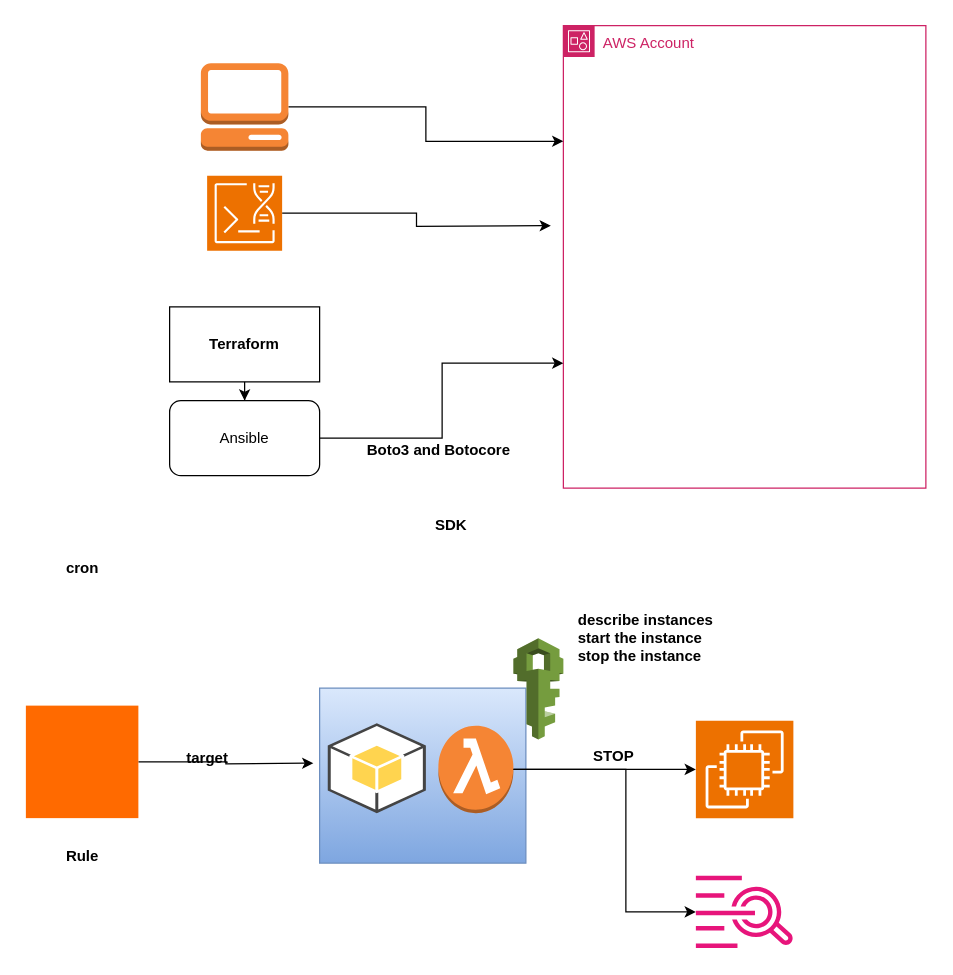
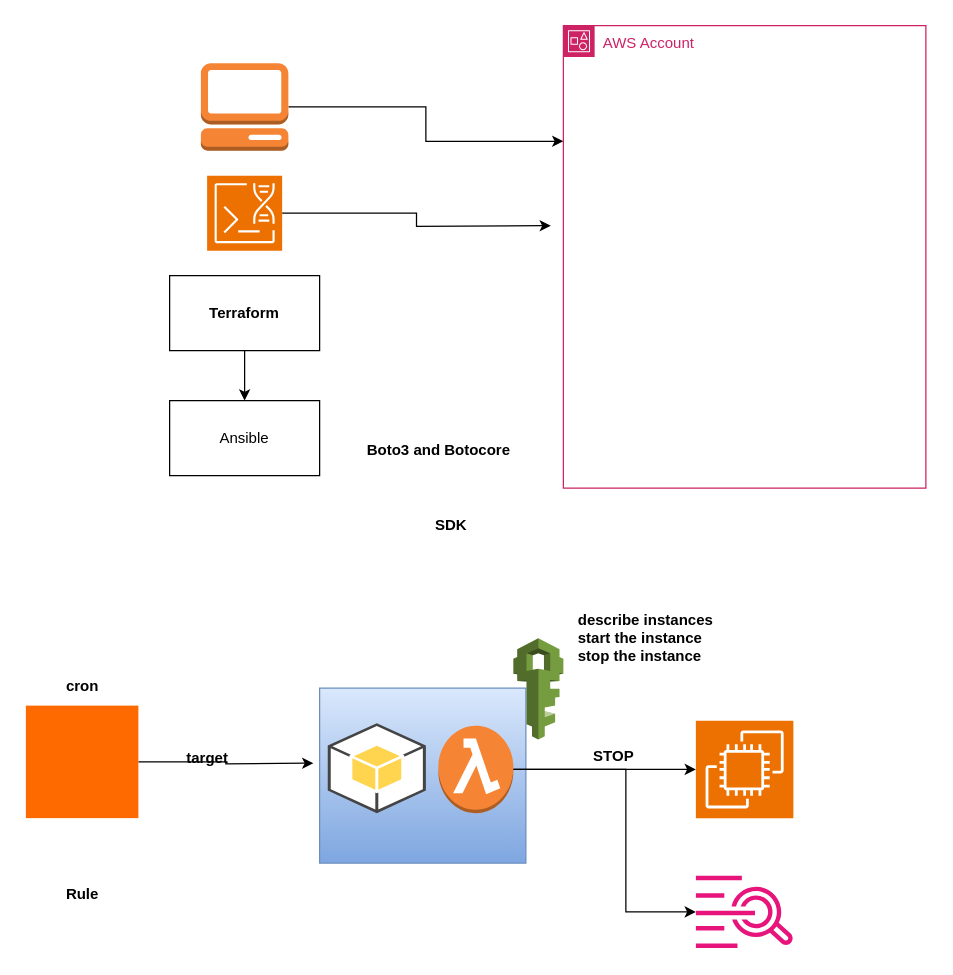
(244, 344) -> (244, 313)
(442, 405) -> none
(244, 438) -> (244, 438)
(82, 568) -> (82, 687)
(82, 857) -> (82, 894)
